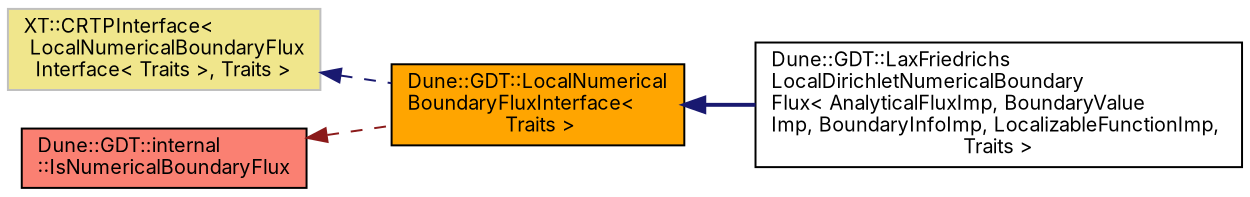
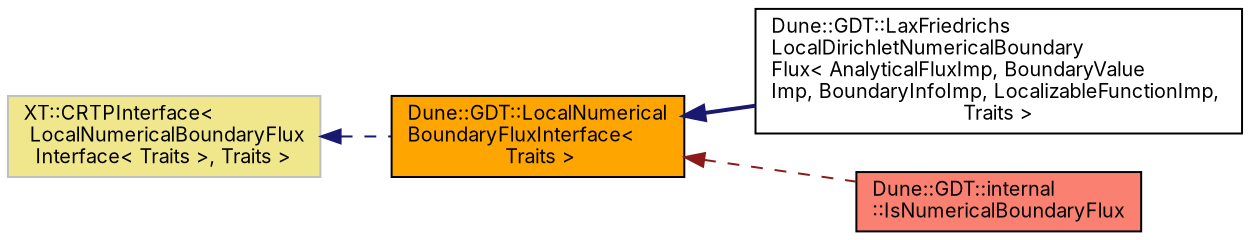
(359, 130) -> (780, 171)
